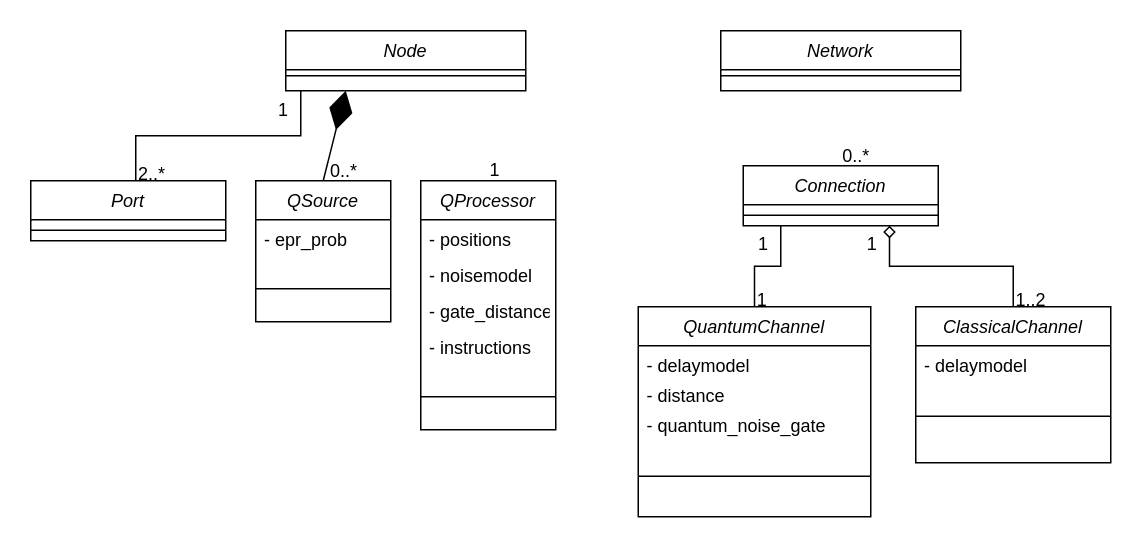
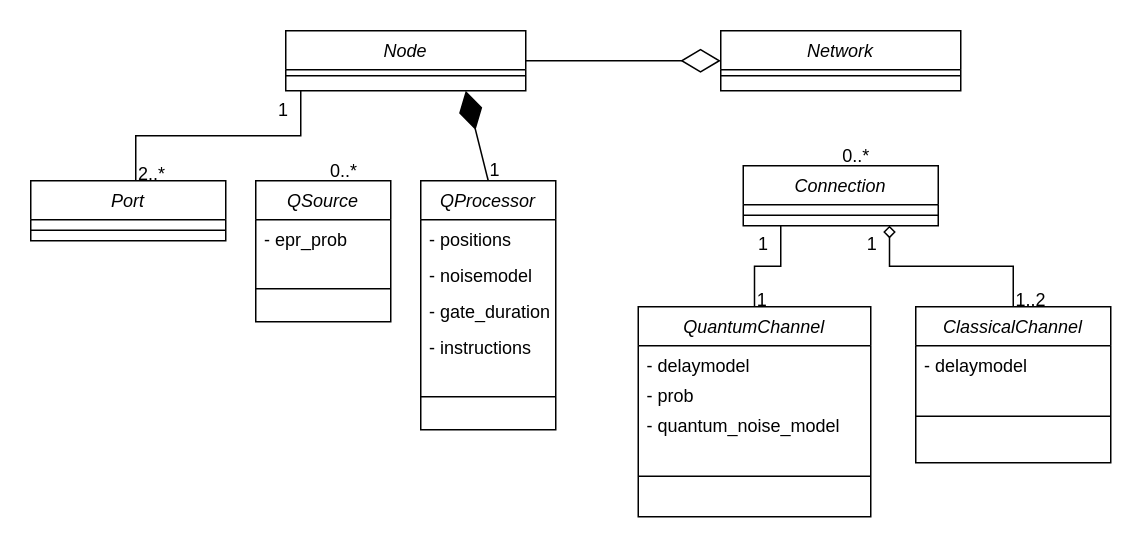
none -> (604, 61)
(330, 155) -> none
none -> (482, 155)
(500, 312) -> (500, 312)
(692, 396) -> (674, 396)
(743, 426) -> (745, 426)
